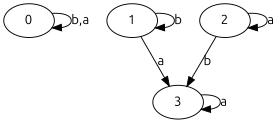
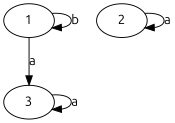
(29, 21) -> none
(204, 57) -> none
